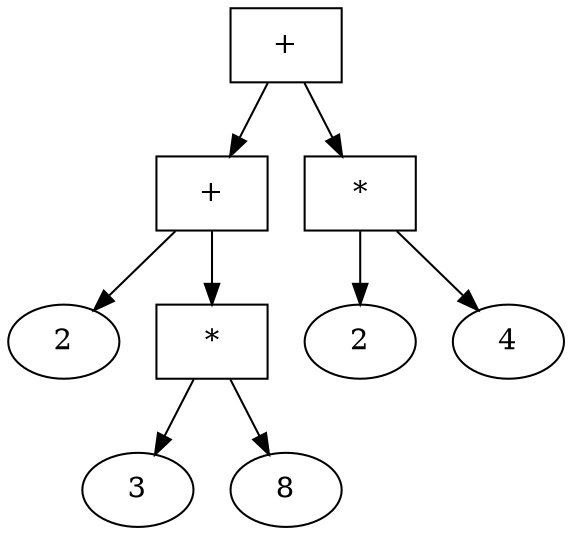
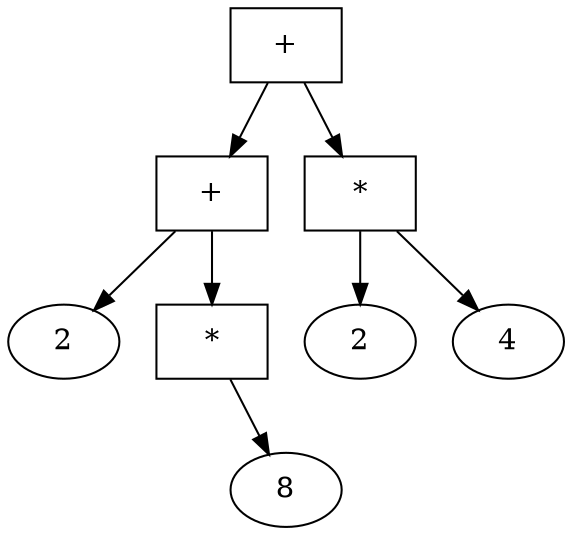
(138, 490) -> none
